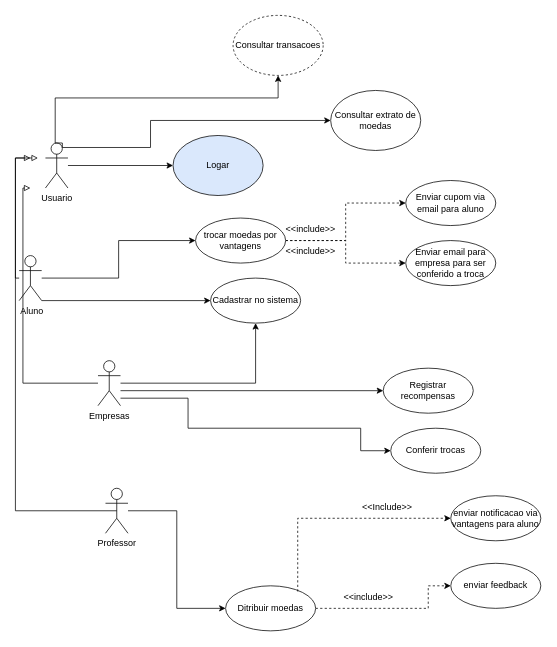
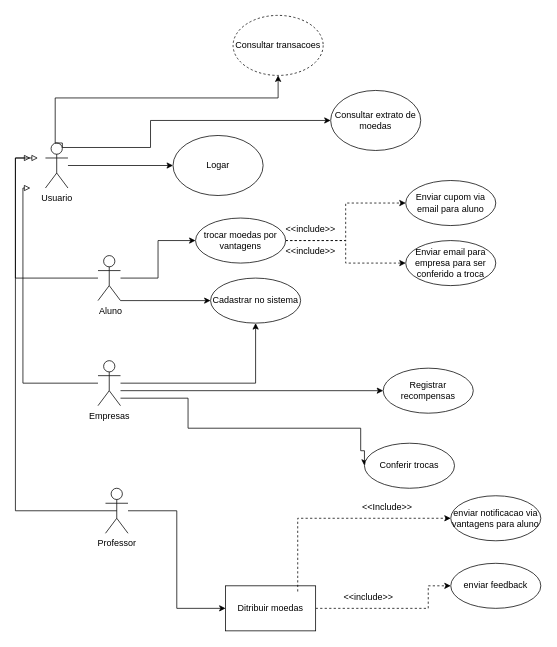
(218, 165) -> (218, 165)
(30, 278) -> (109, 278)
(435, 450) -> (409, 465)
(270, 608) -> (270, 608)
